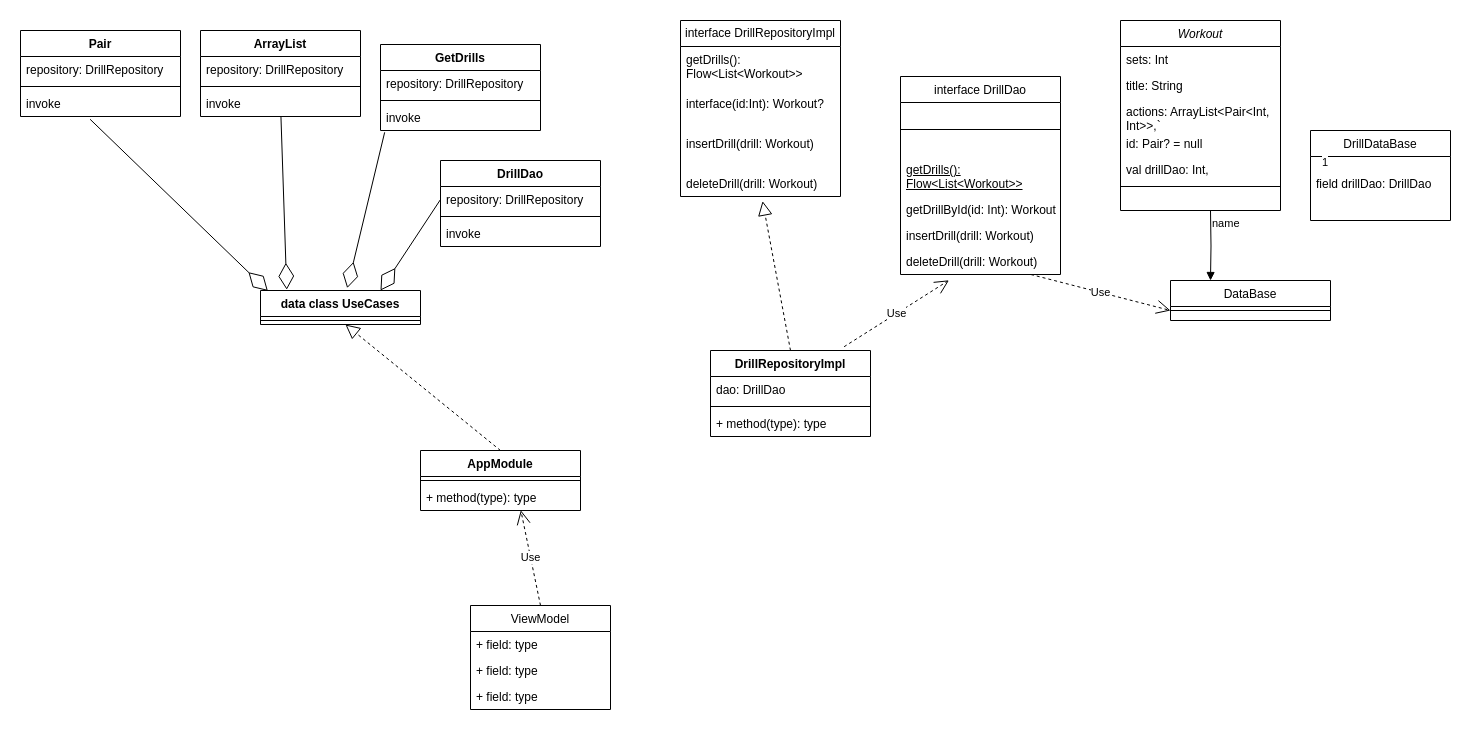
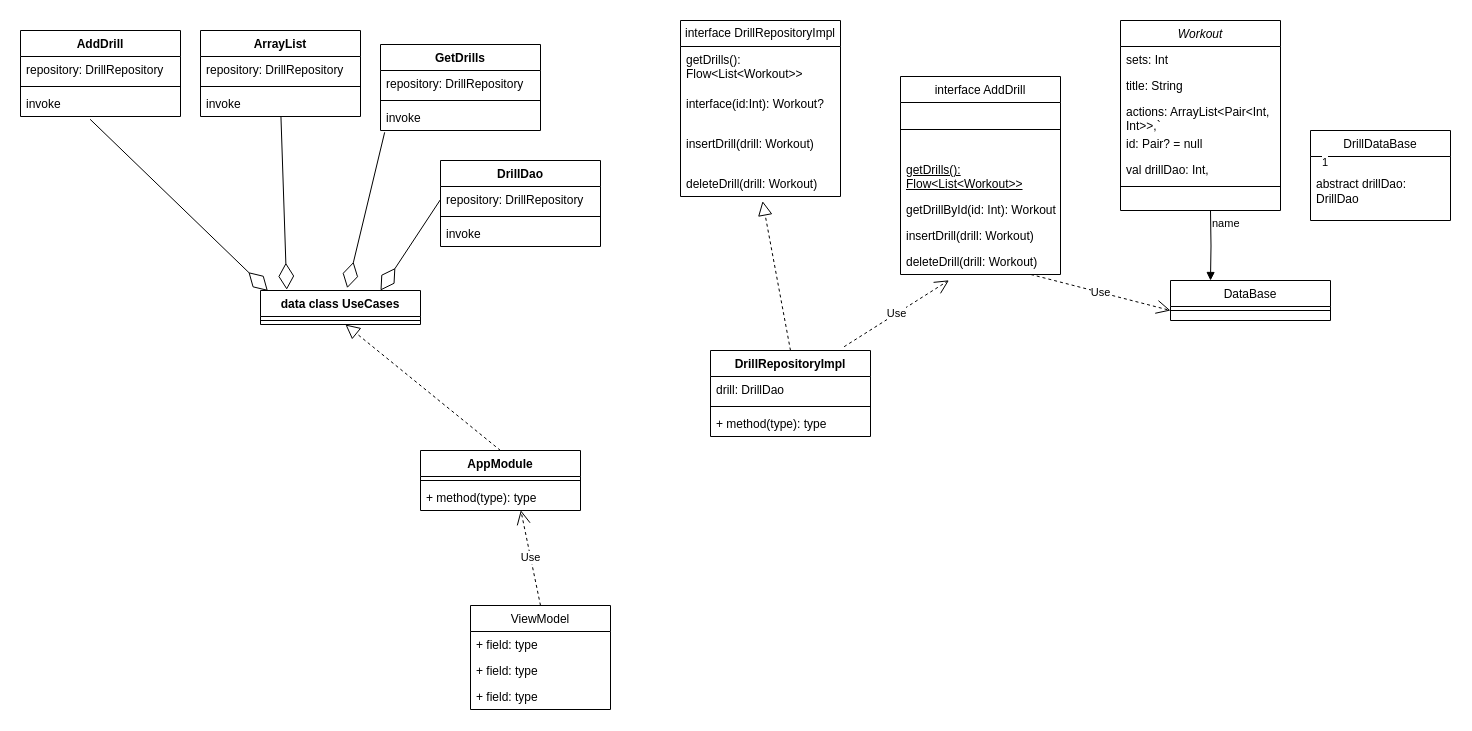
(100, 44) -> (100, 44)
(980, 90) -> (980, 90)
(1380, 171) -> (1382, 178)
(752, 390) -> (754, 390)
